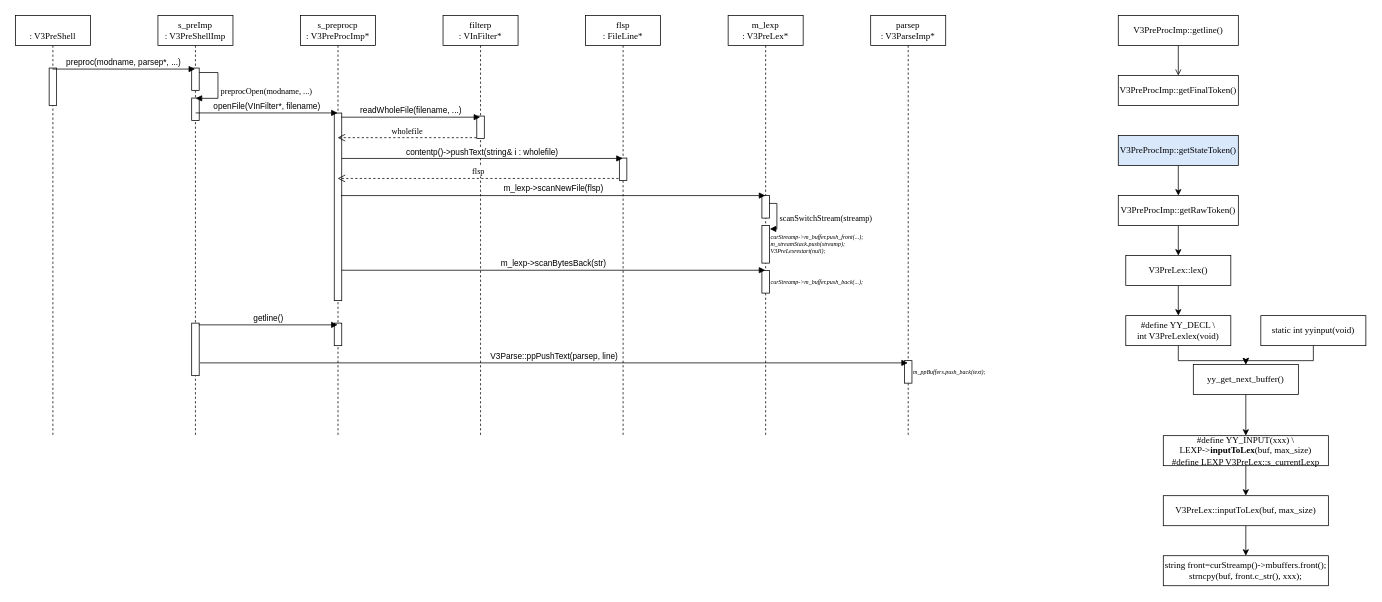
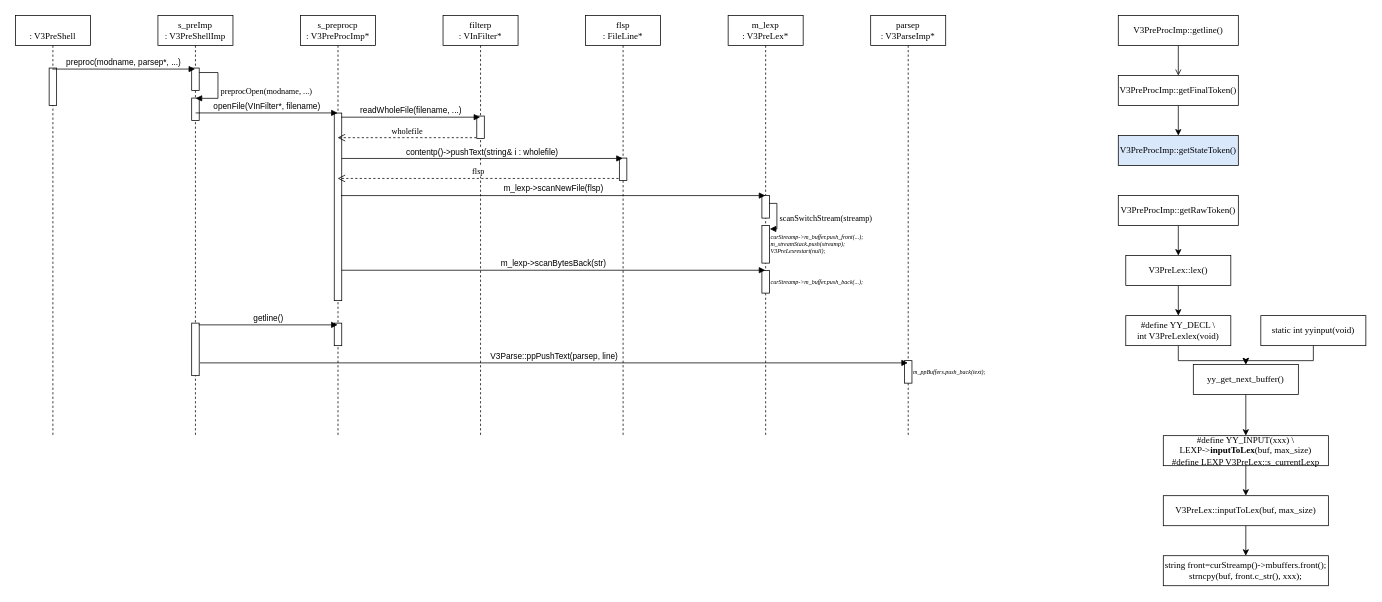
none -> (1178, 117)
(1178, 177) -> none
